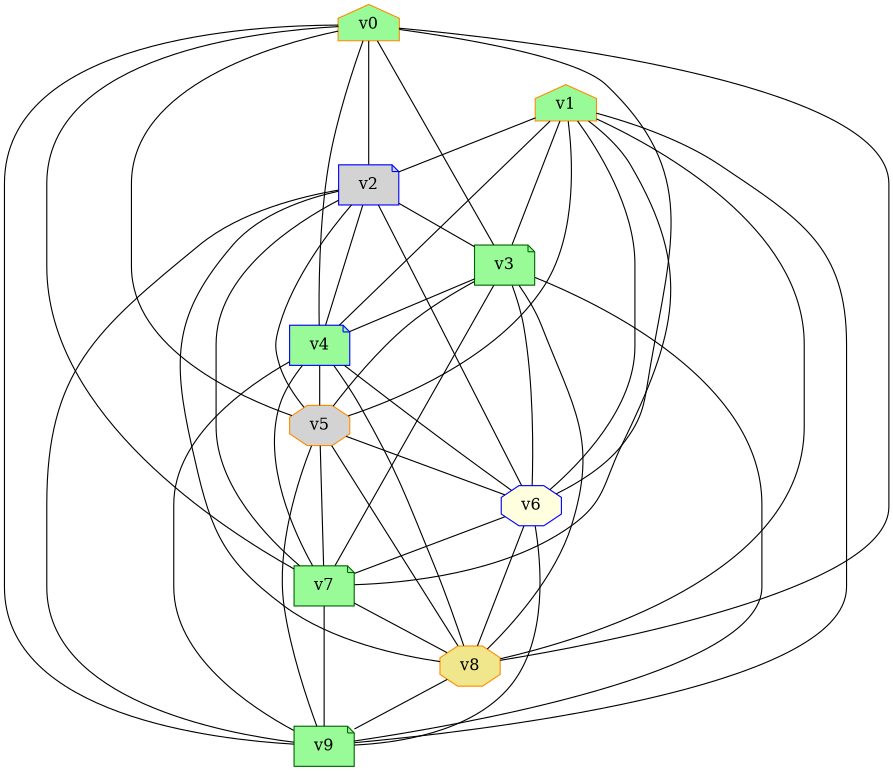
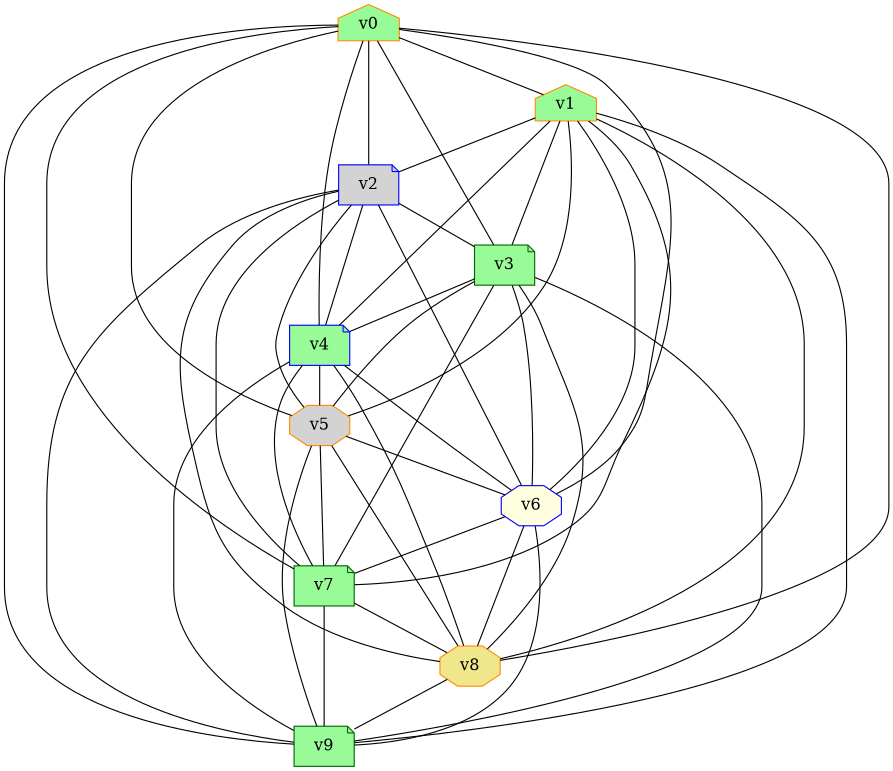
none -> (471, 66)
